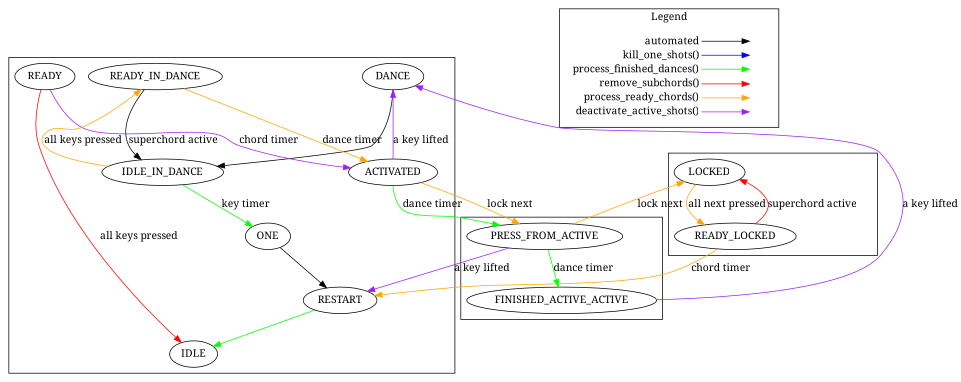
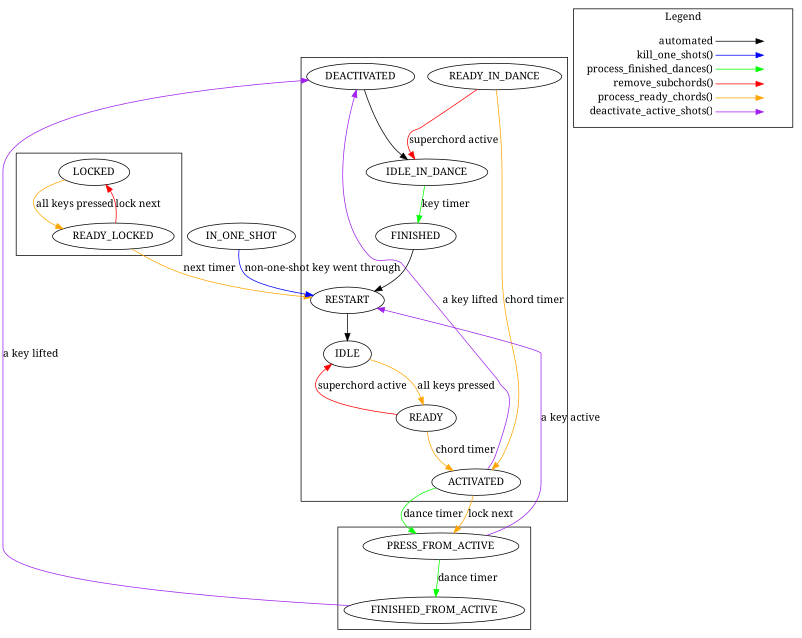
(393, 77) -> (361, 77)
(127, 121) -> (436, 118)
(54, 129) -> none
(190, 132) -> (433, 451)
(353, 140) -> (535, 300)
(625, 203) -> none
(727, 204) -> (75, 204)
(812, 204) -> (138, 204)
(139, 236) -> (363, 386)
none -> (241, 236)
(268, 236) -> (416, 236)
(482, 268) -> (571, 418)
(721, 268) -> (210, 268)
(562, 300) -> (434, 610)
(268, 327) -> (347, 324)
none -> (400, 373)
